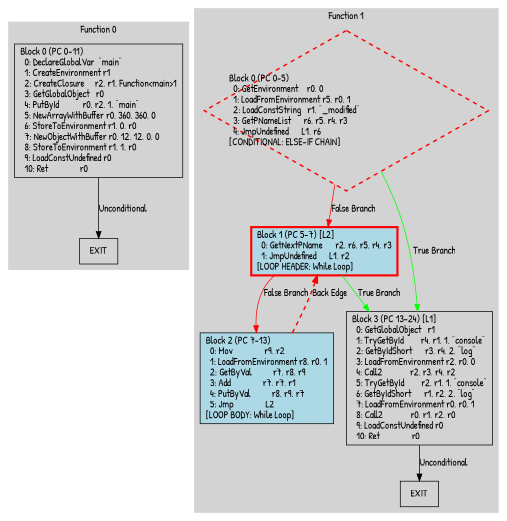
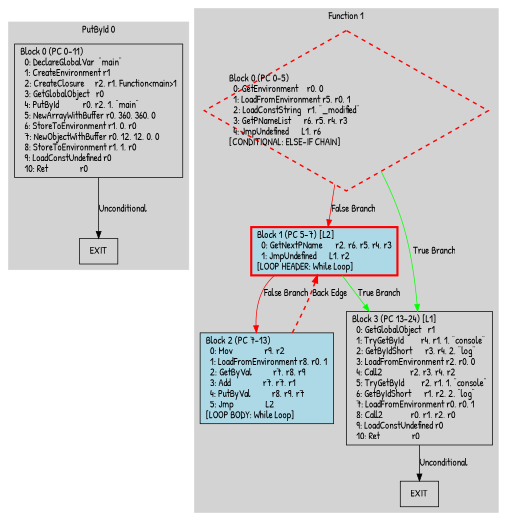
(99, 30) -> (99, 30)
